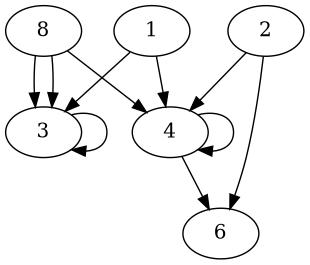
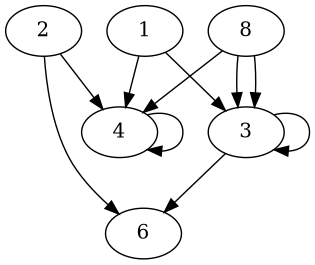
(192, 177) -> (200, 178)
